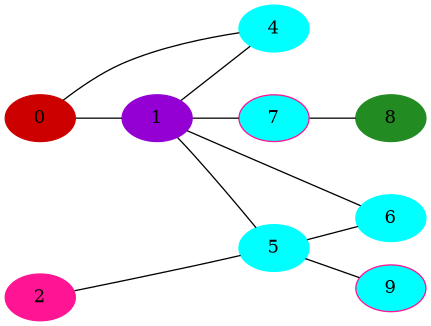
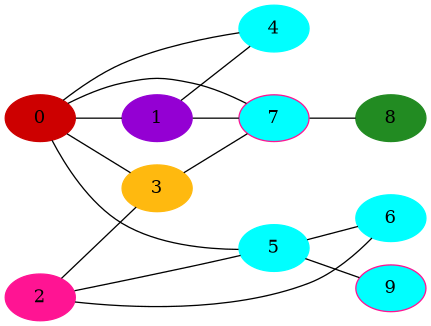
none -> (157, 78)
(274, 168) -> (232, 302)
(218, 182) -> (132, 229)
none -> (157, 188)
